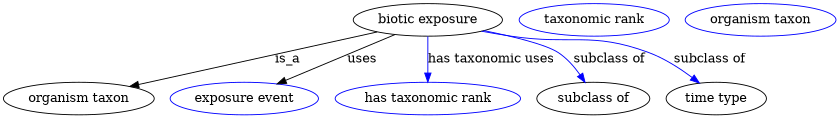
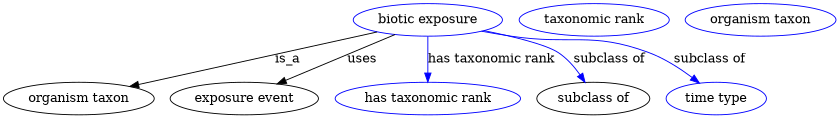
(428, 20) -> (428, 20)
(491, 59) -> (491, 59)
(244, 99) -> (244, 99)
(716, 99) -> (716, 99)
